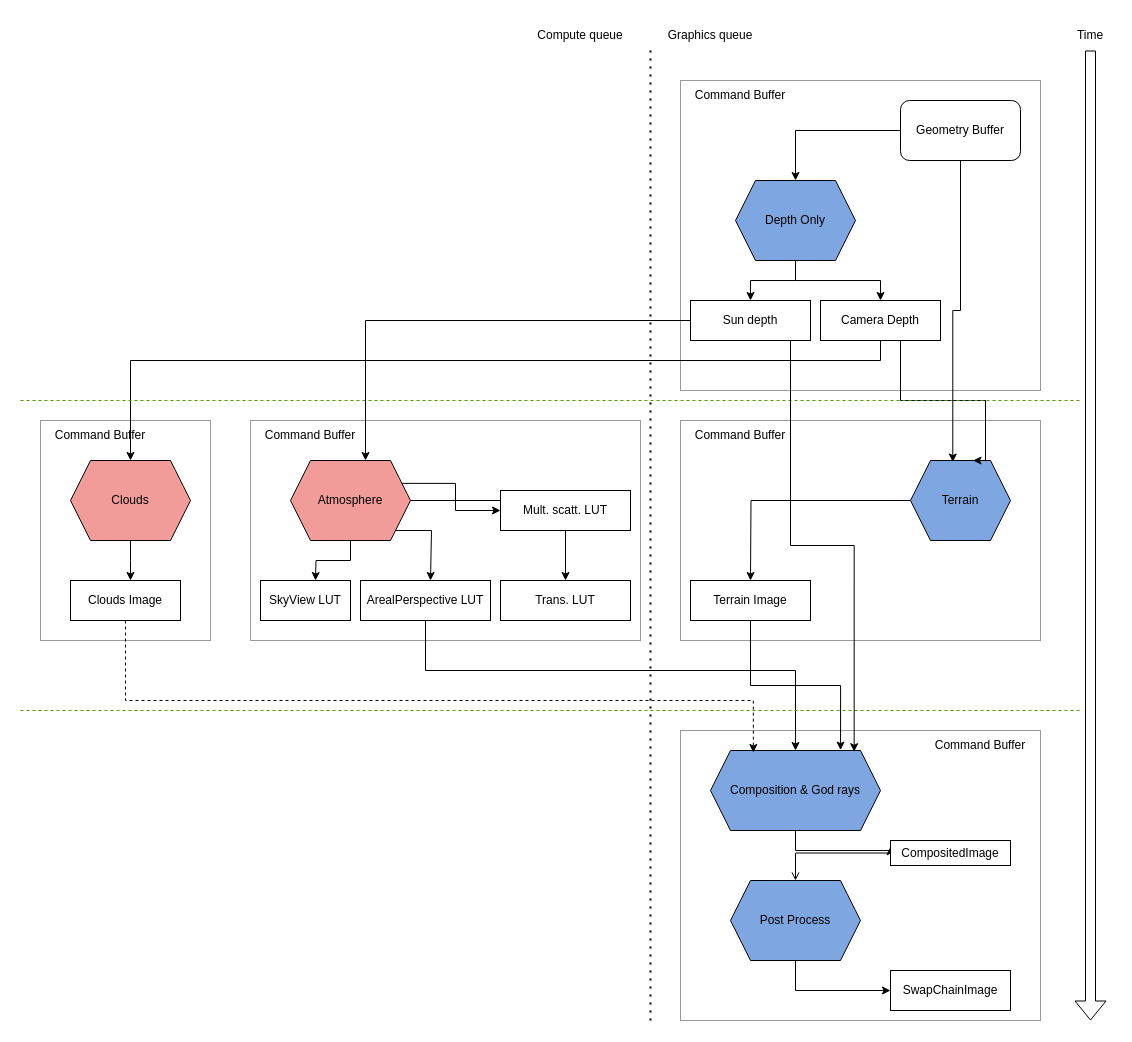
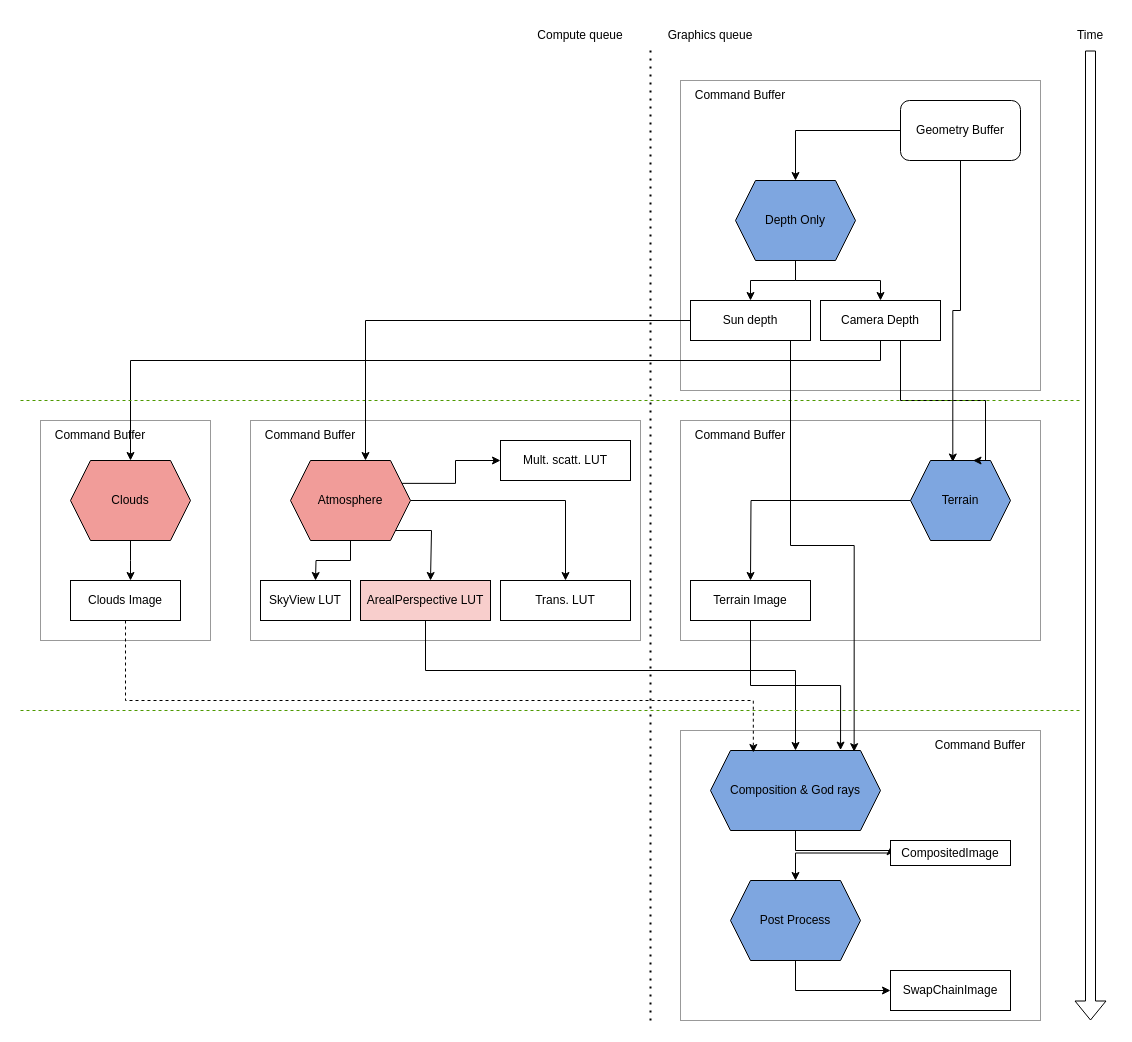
(566, 511) -> (566, 461)
(426, 601) -> (426, 601)
(796, 873) -> (796, 872)
